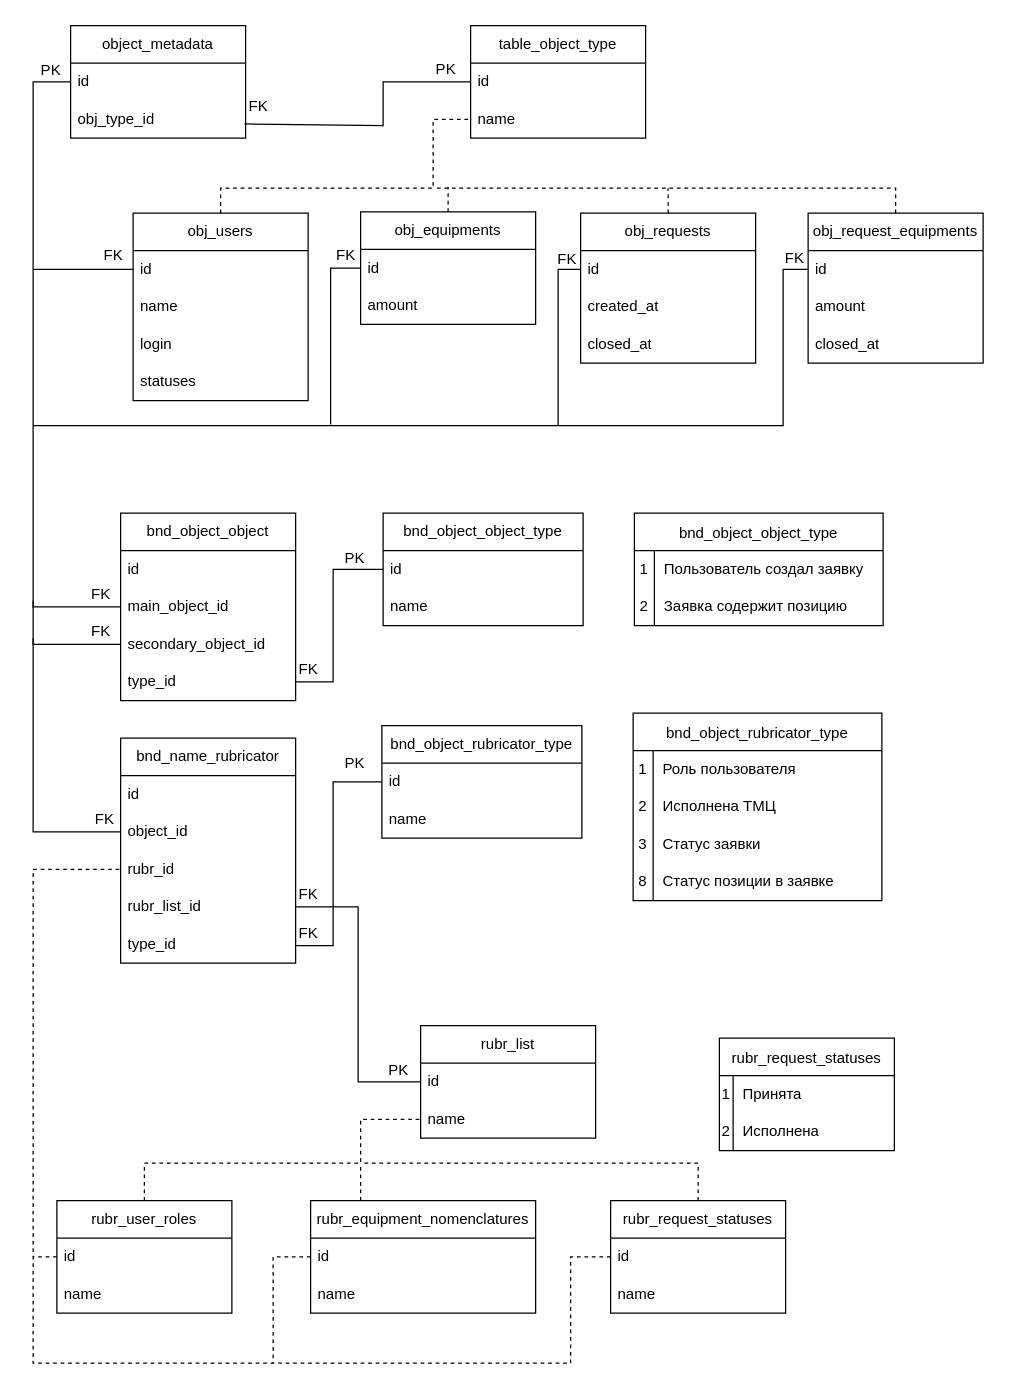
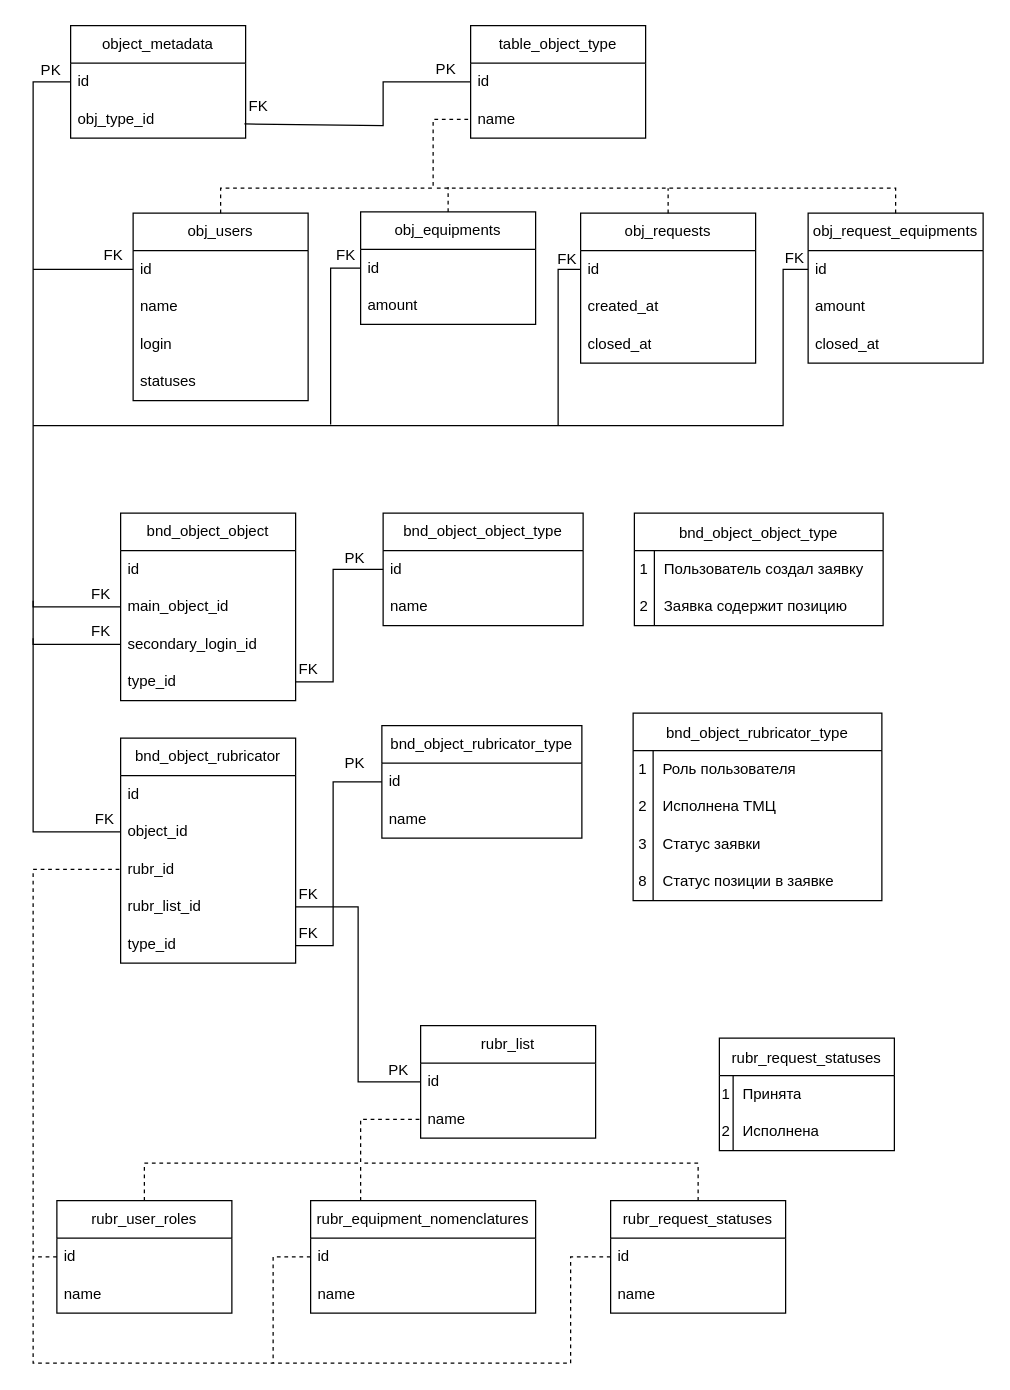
(206, 644) -> (198, 644)
(208, 757) -> (208, 757)
